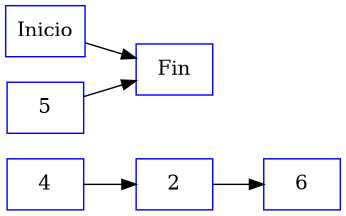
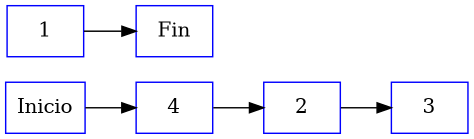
(104, 48) -> (103, 108)
(45, 108) -> (45, 31)
(302, 184) -> (430, 108)
